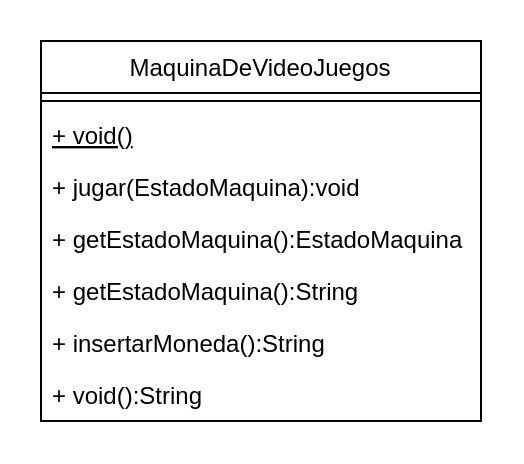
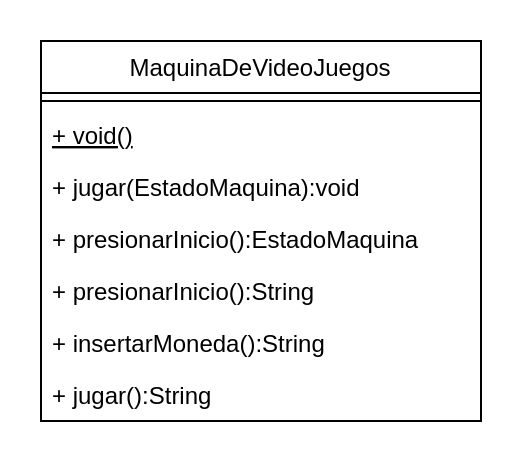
(268, 240) -> (255, 240)
(221, 292) -> (208, 292)
(140, 396) -> (150, 396)
